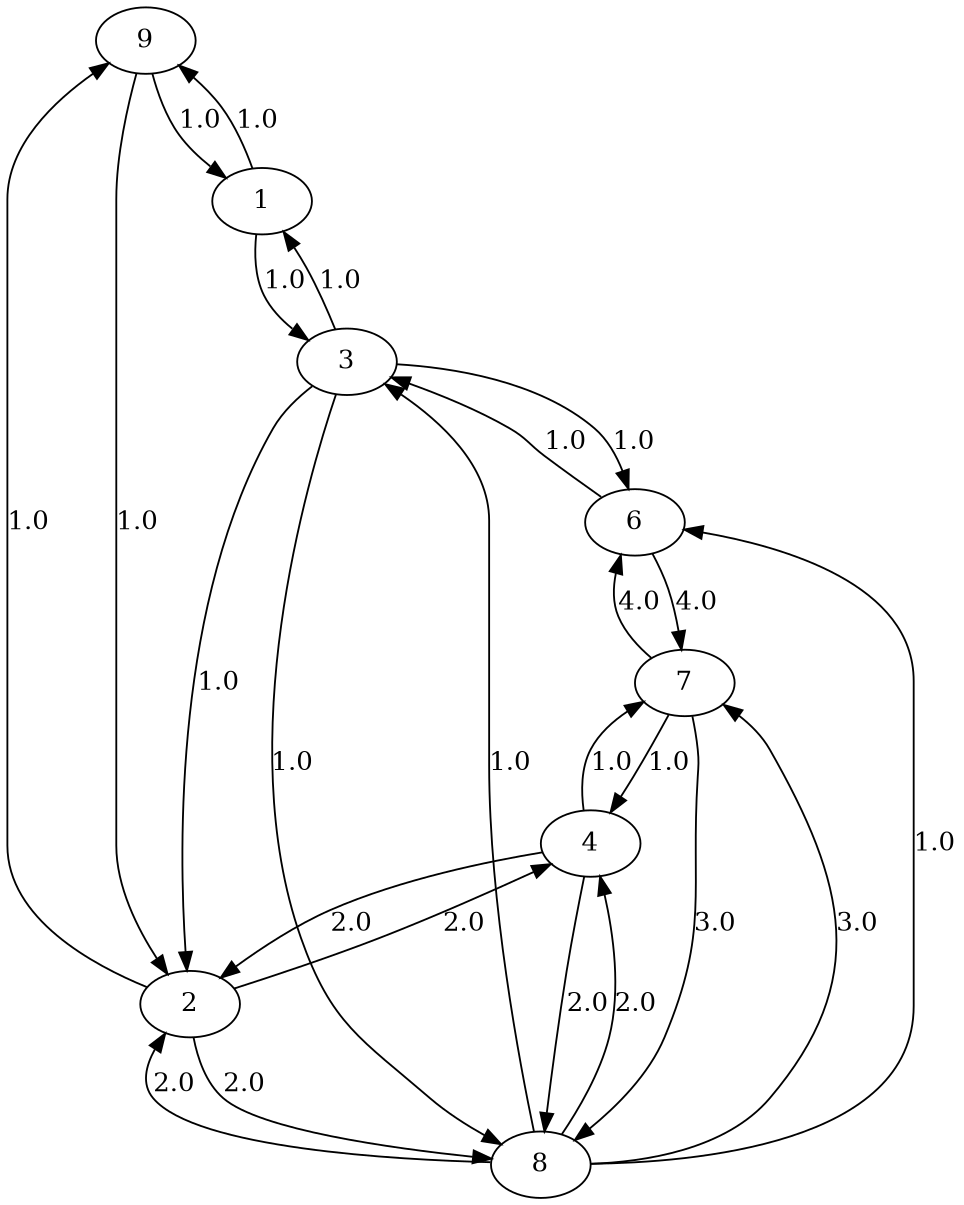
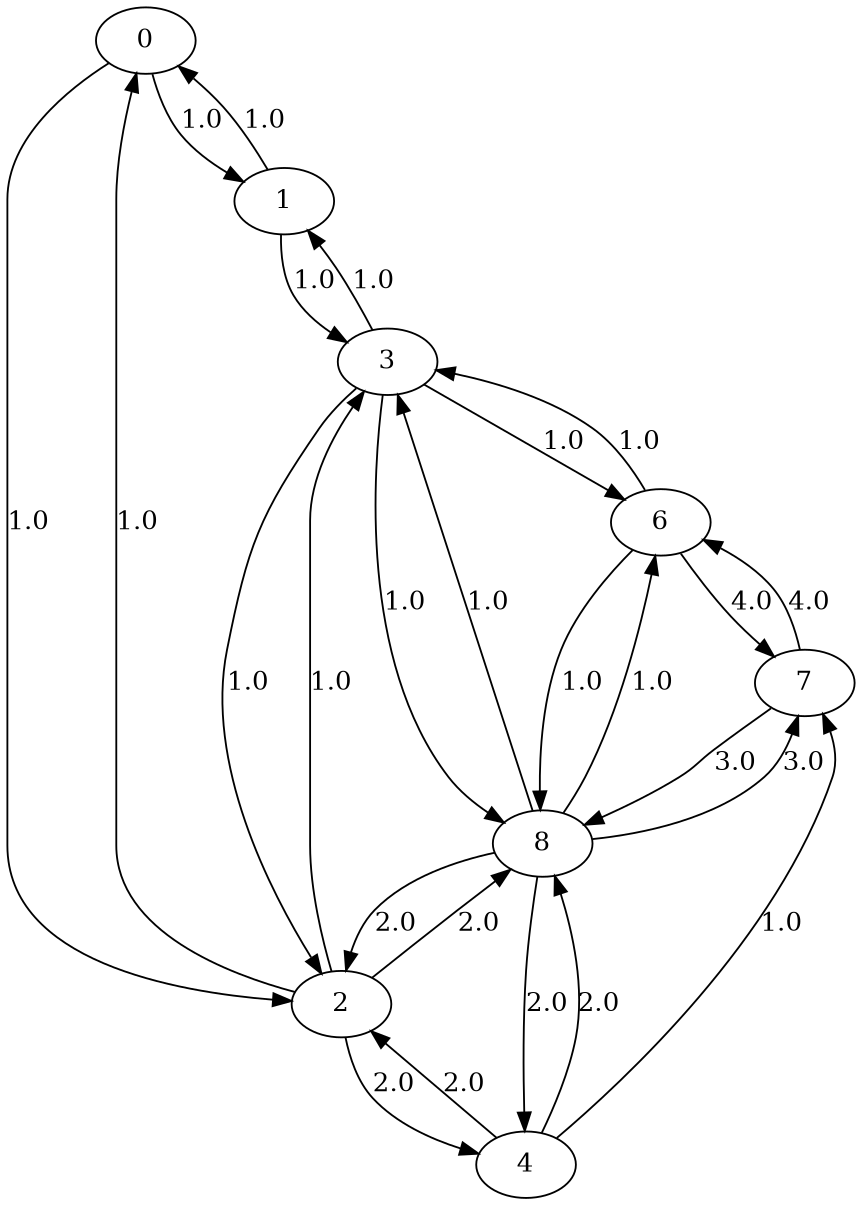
(146, 41) -> (146, 41)
none -> (558, 659)
none -> (310, 686)
(645, 756) -> none
